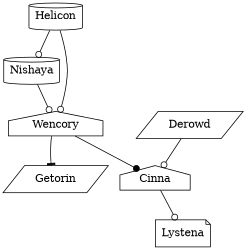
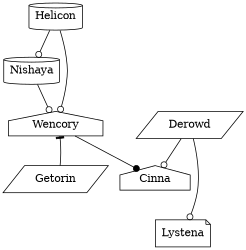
(51, 149) -> (61, 153)
(167, 202) -> (198, 177)
